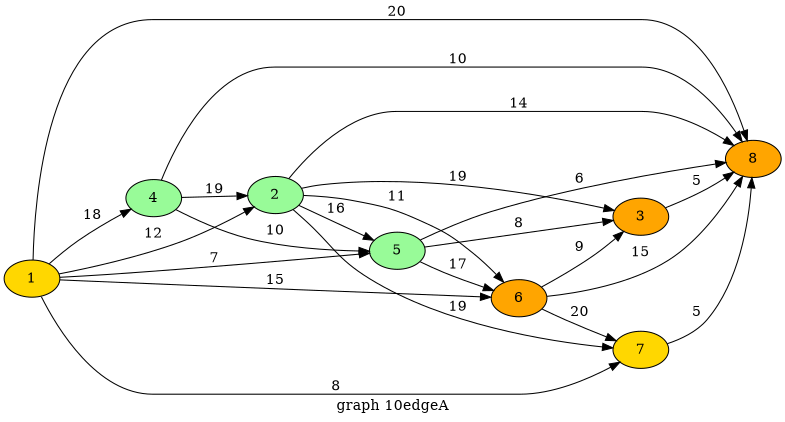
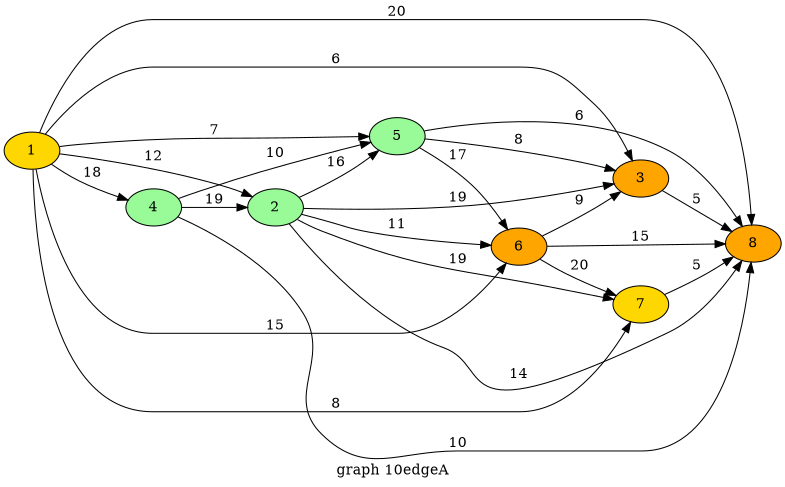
none -> (343, 67)
